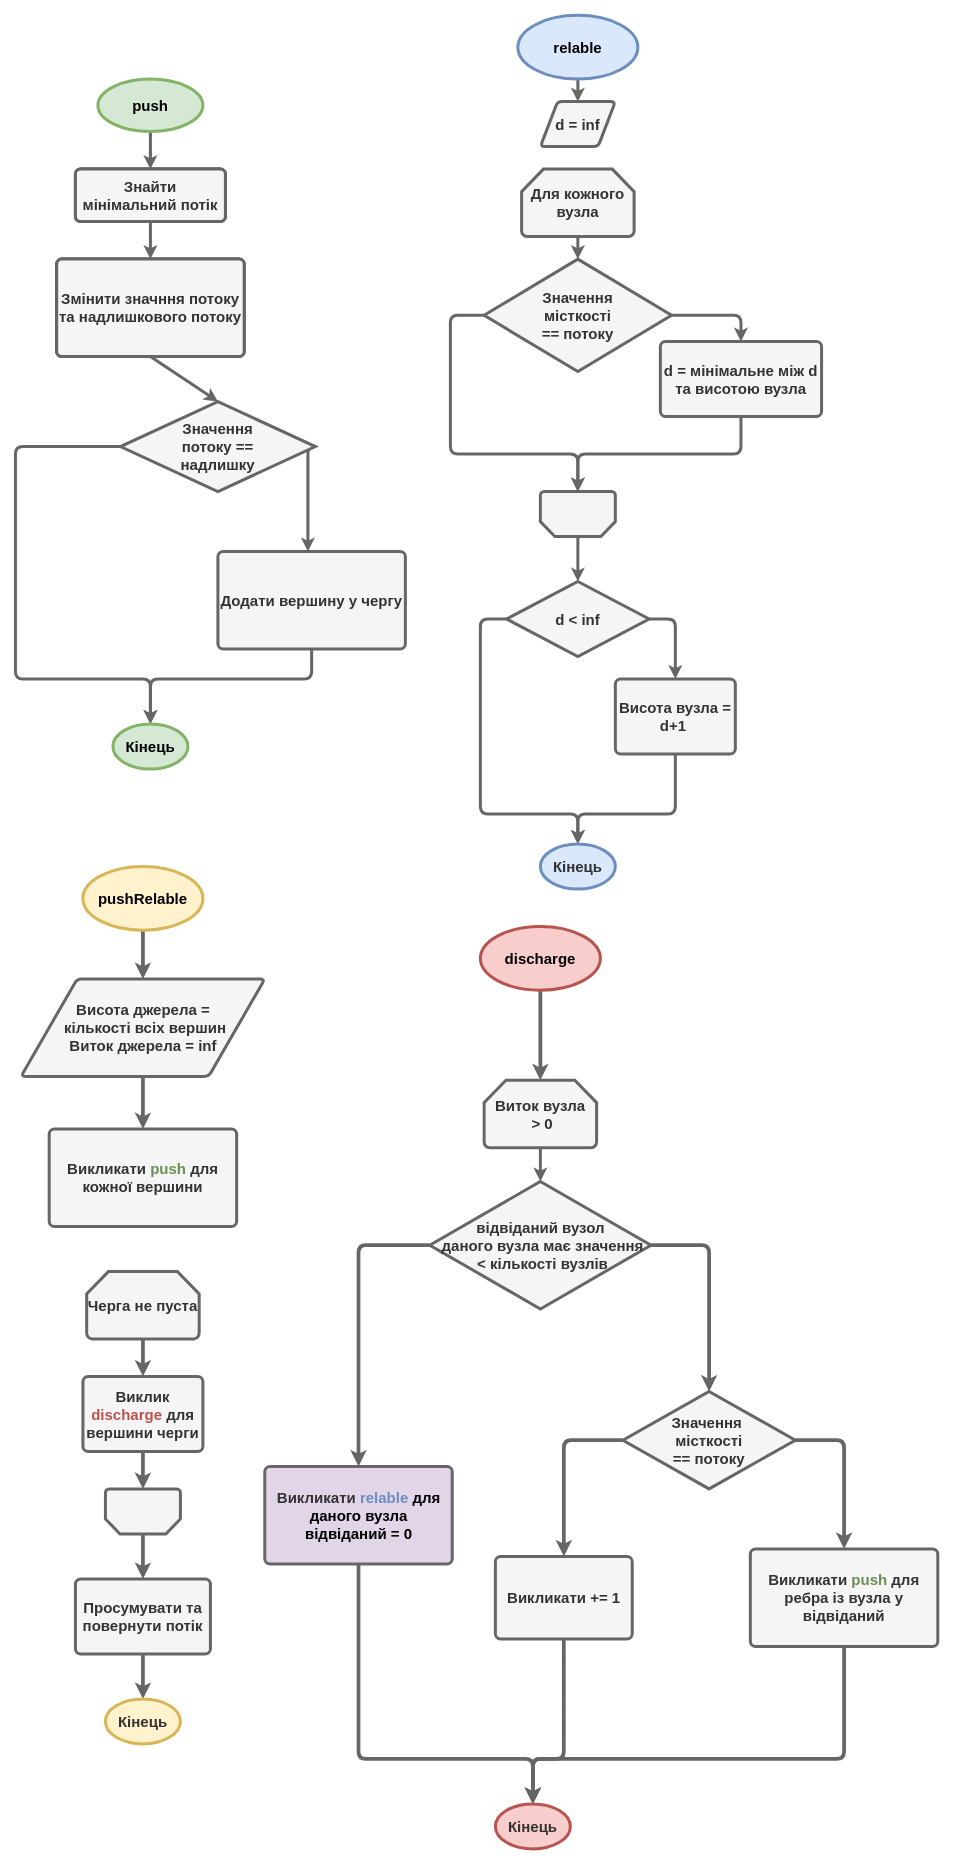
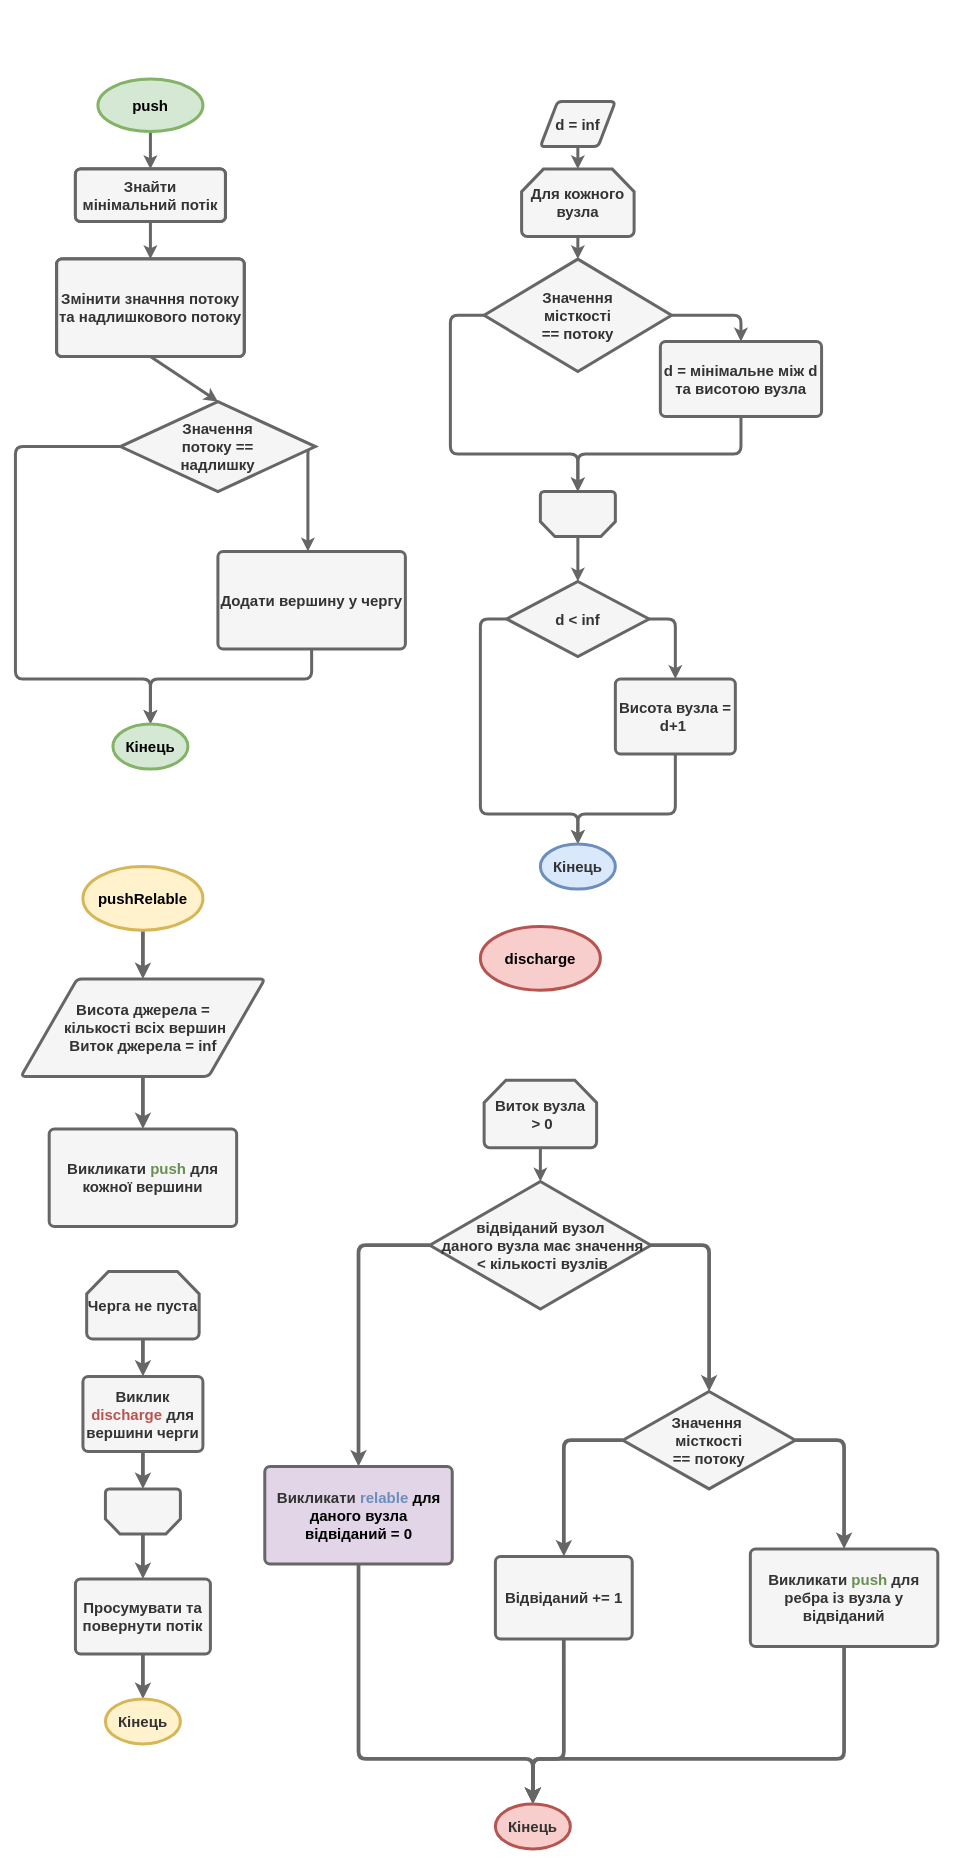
(578, 47) -> none
(578, 88) -> none
none -> (578, 155)
(540, 1030) -> none
(564, 1598) -> (564, 1598)
